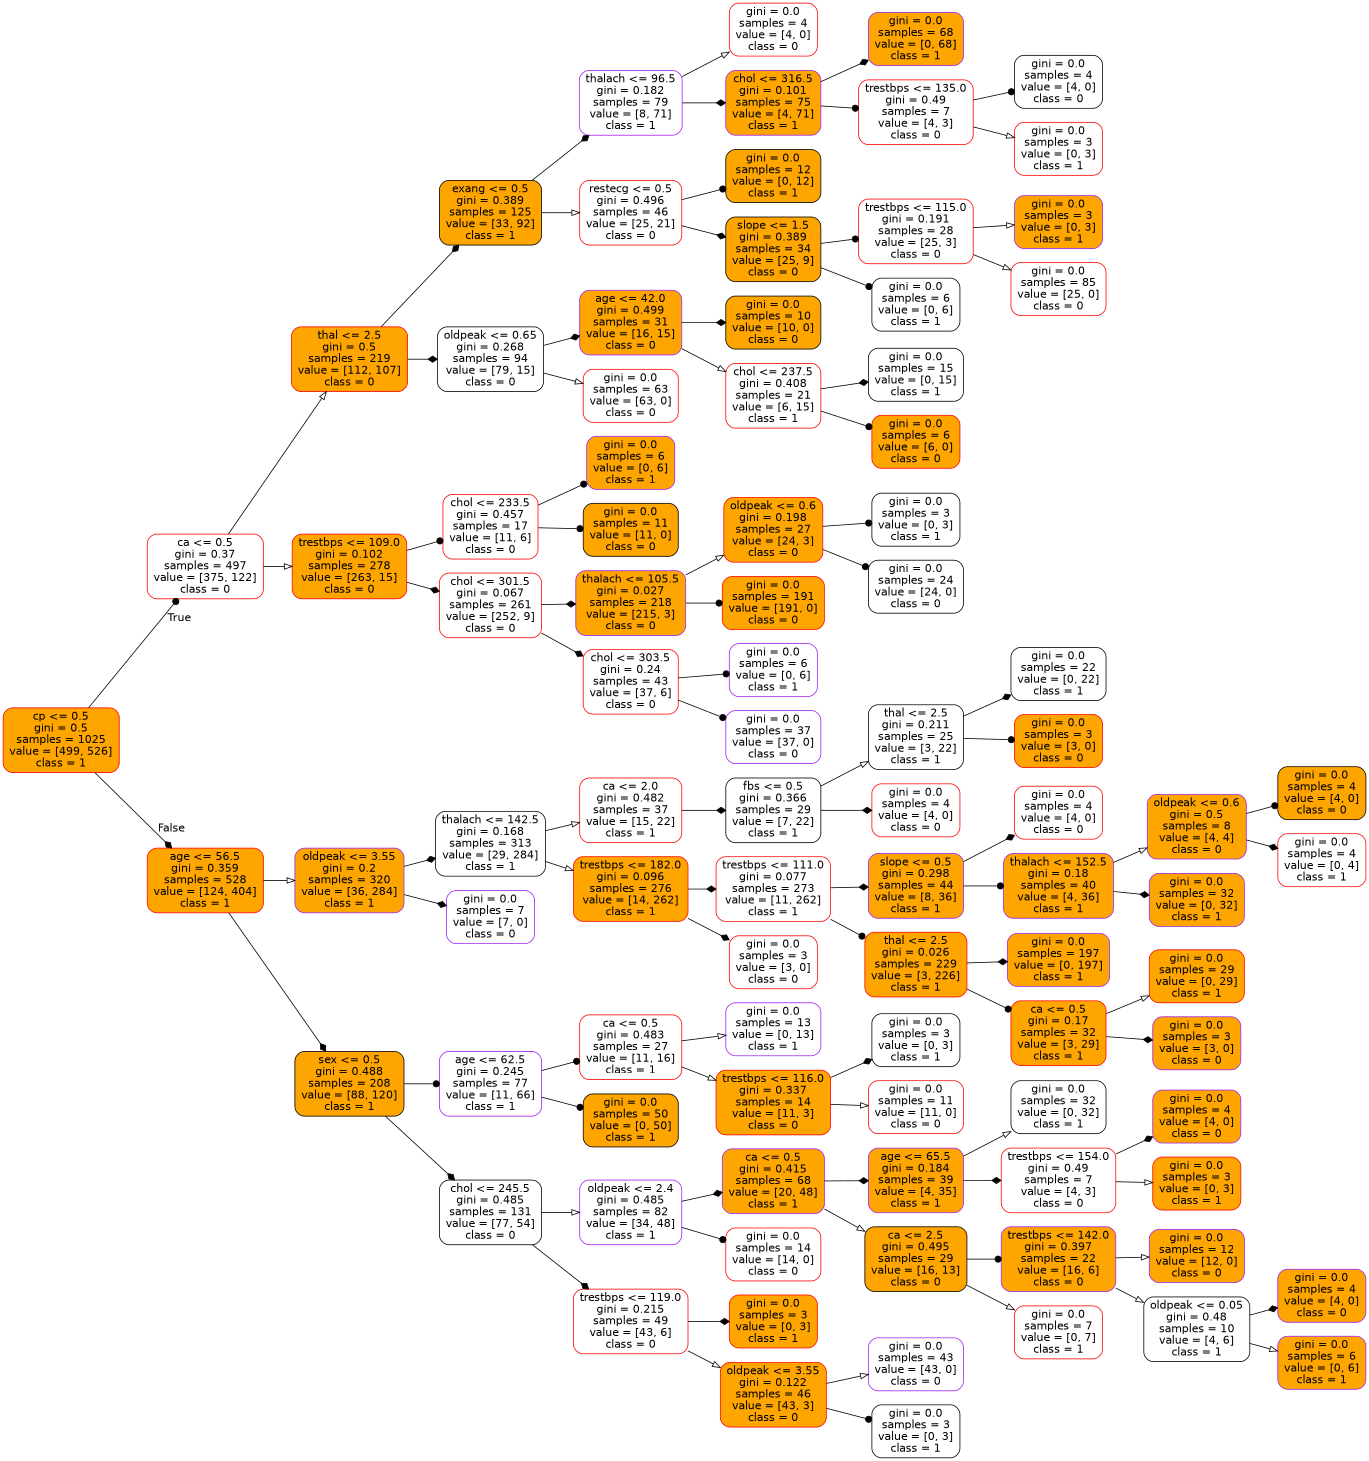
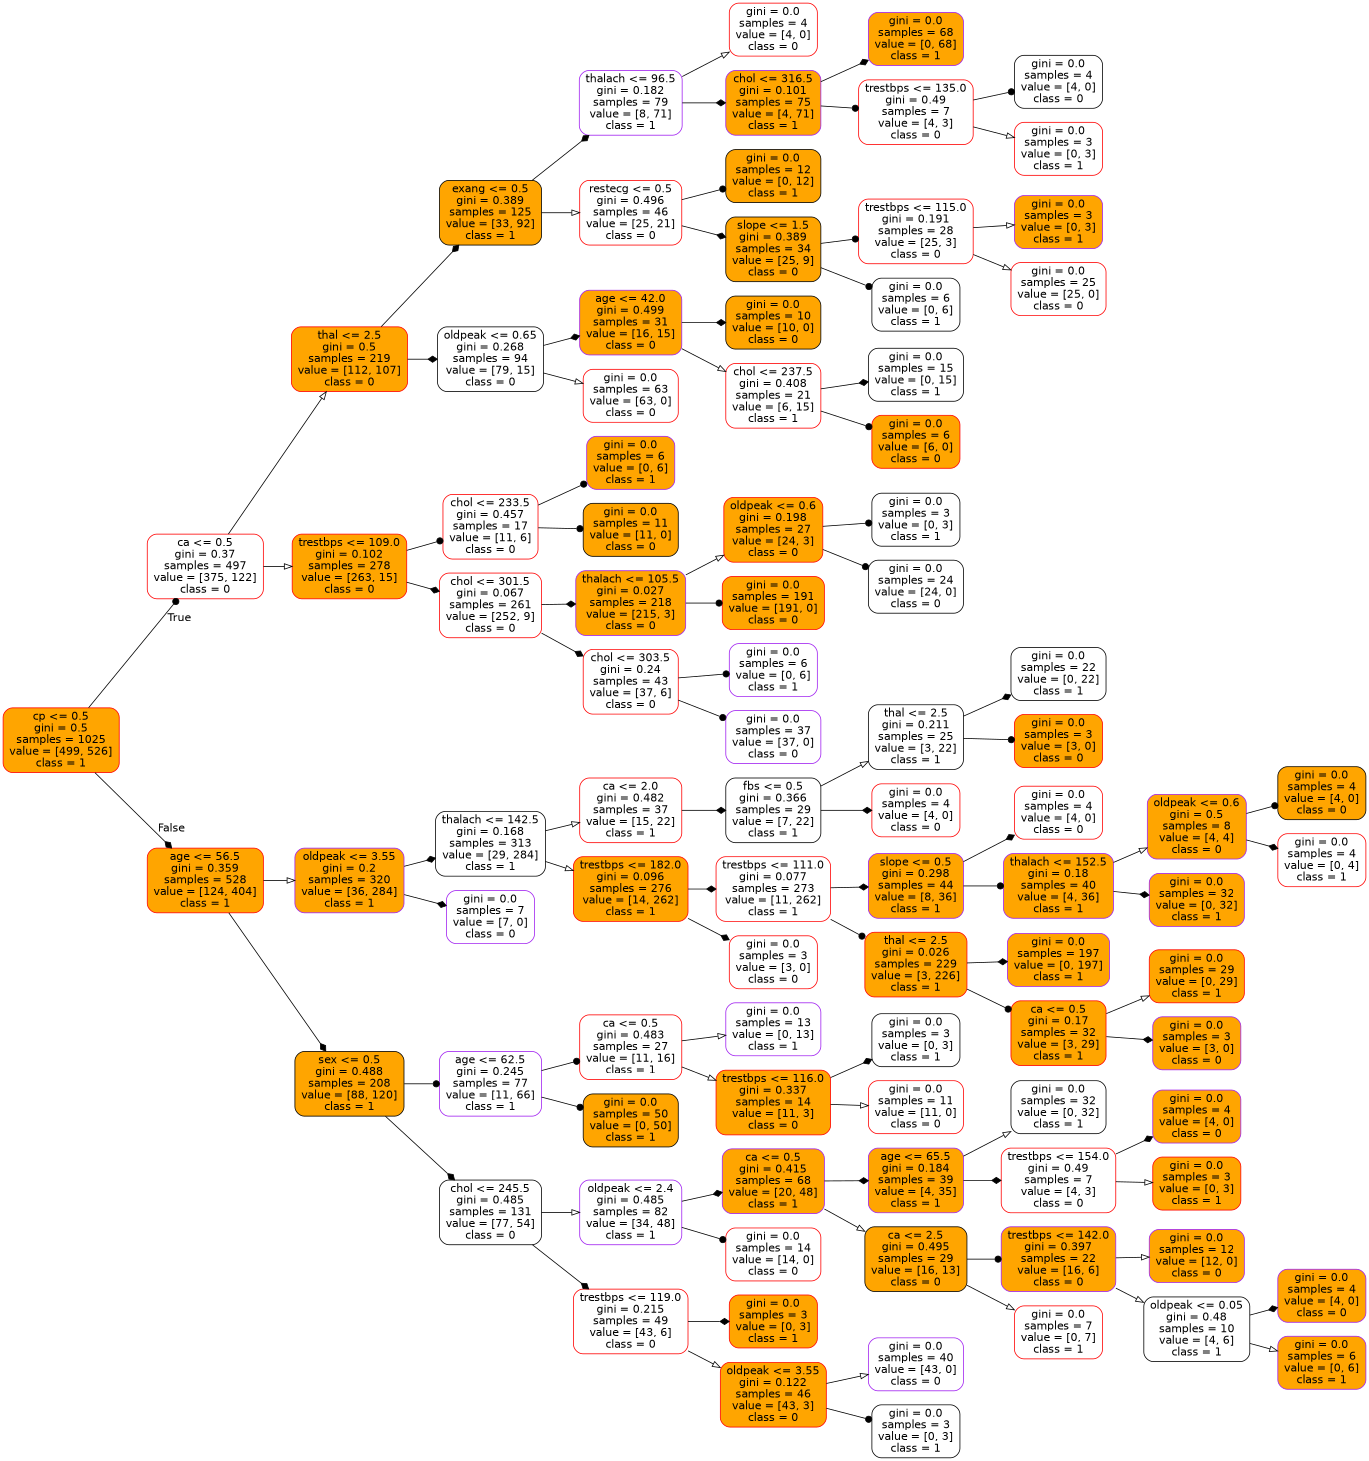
(1058, 289) -> (1058, 289)
(916, 1364) -> (916, 1364)
